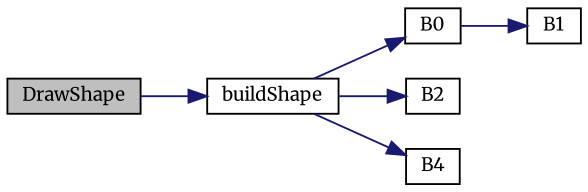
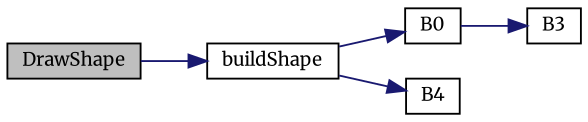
(554, 26) -> (554, 26)
(433, 96) -> none
